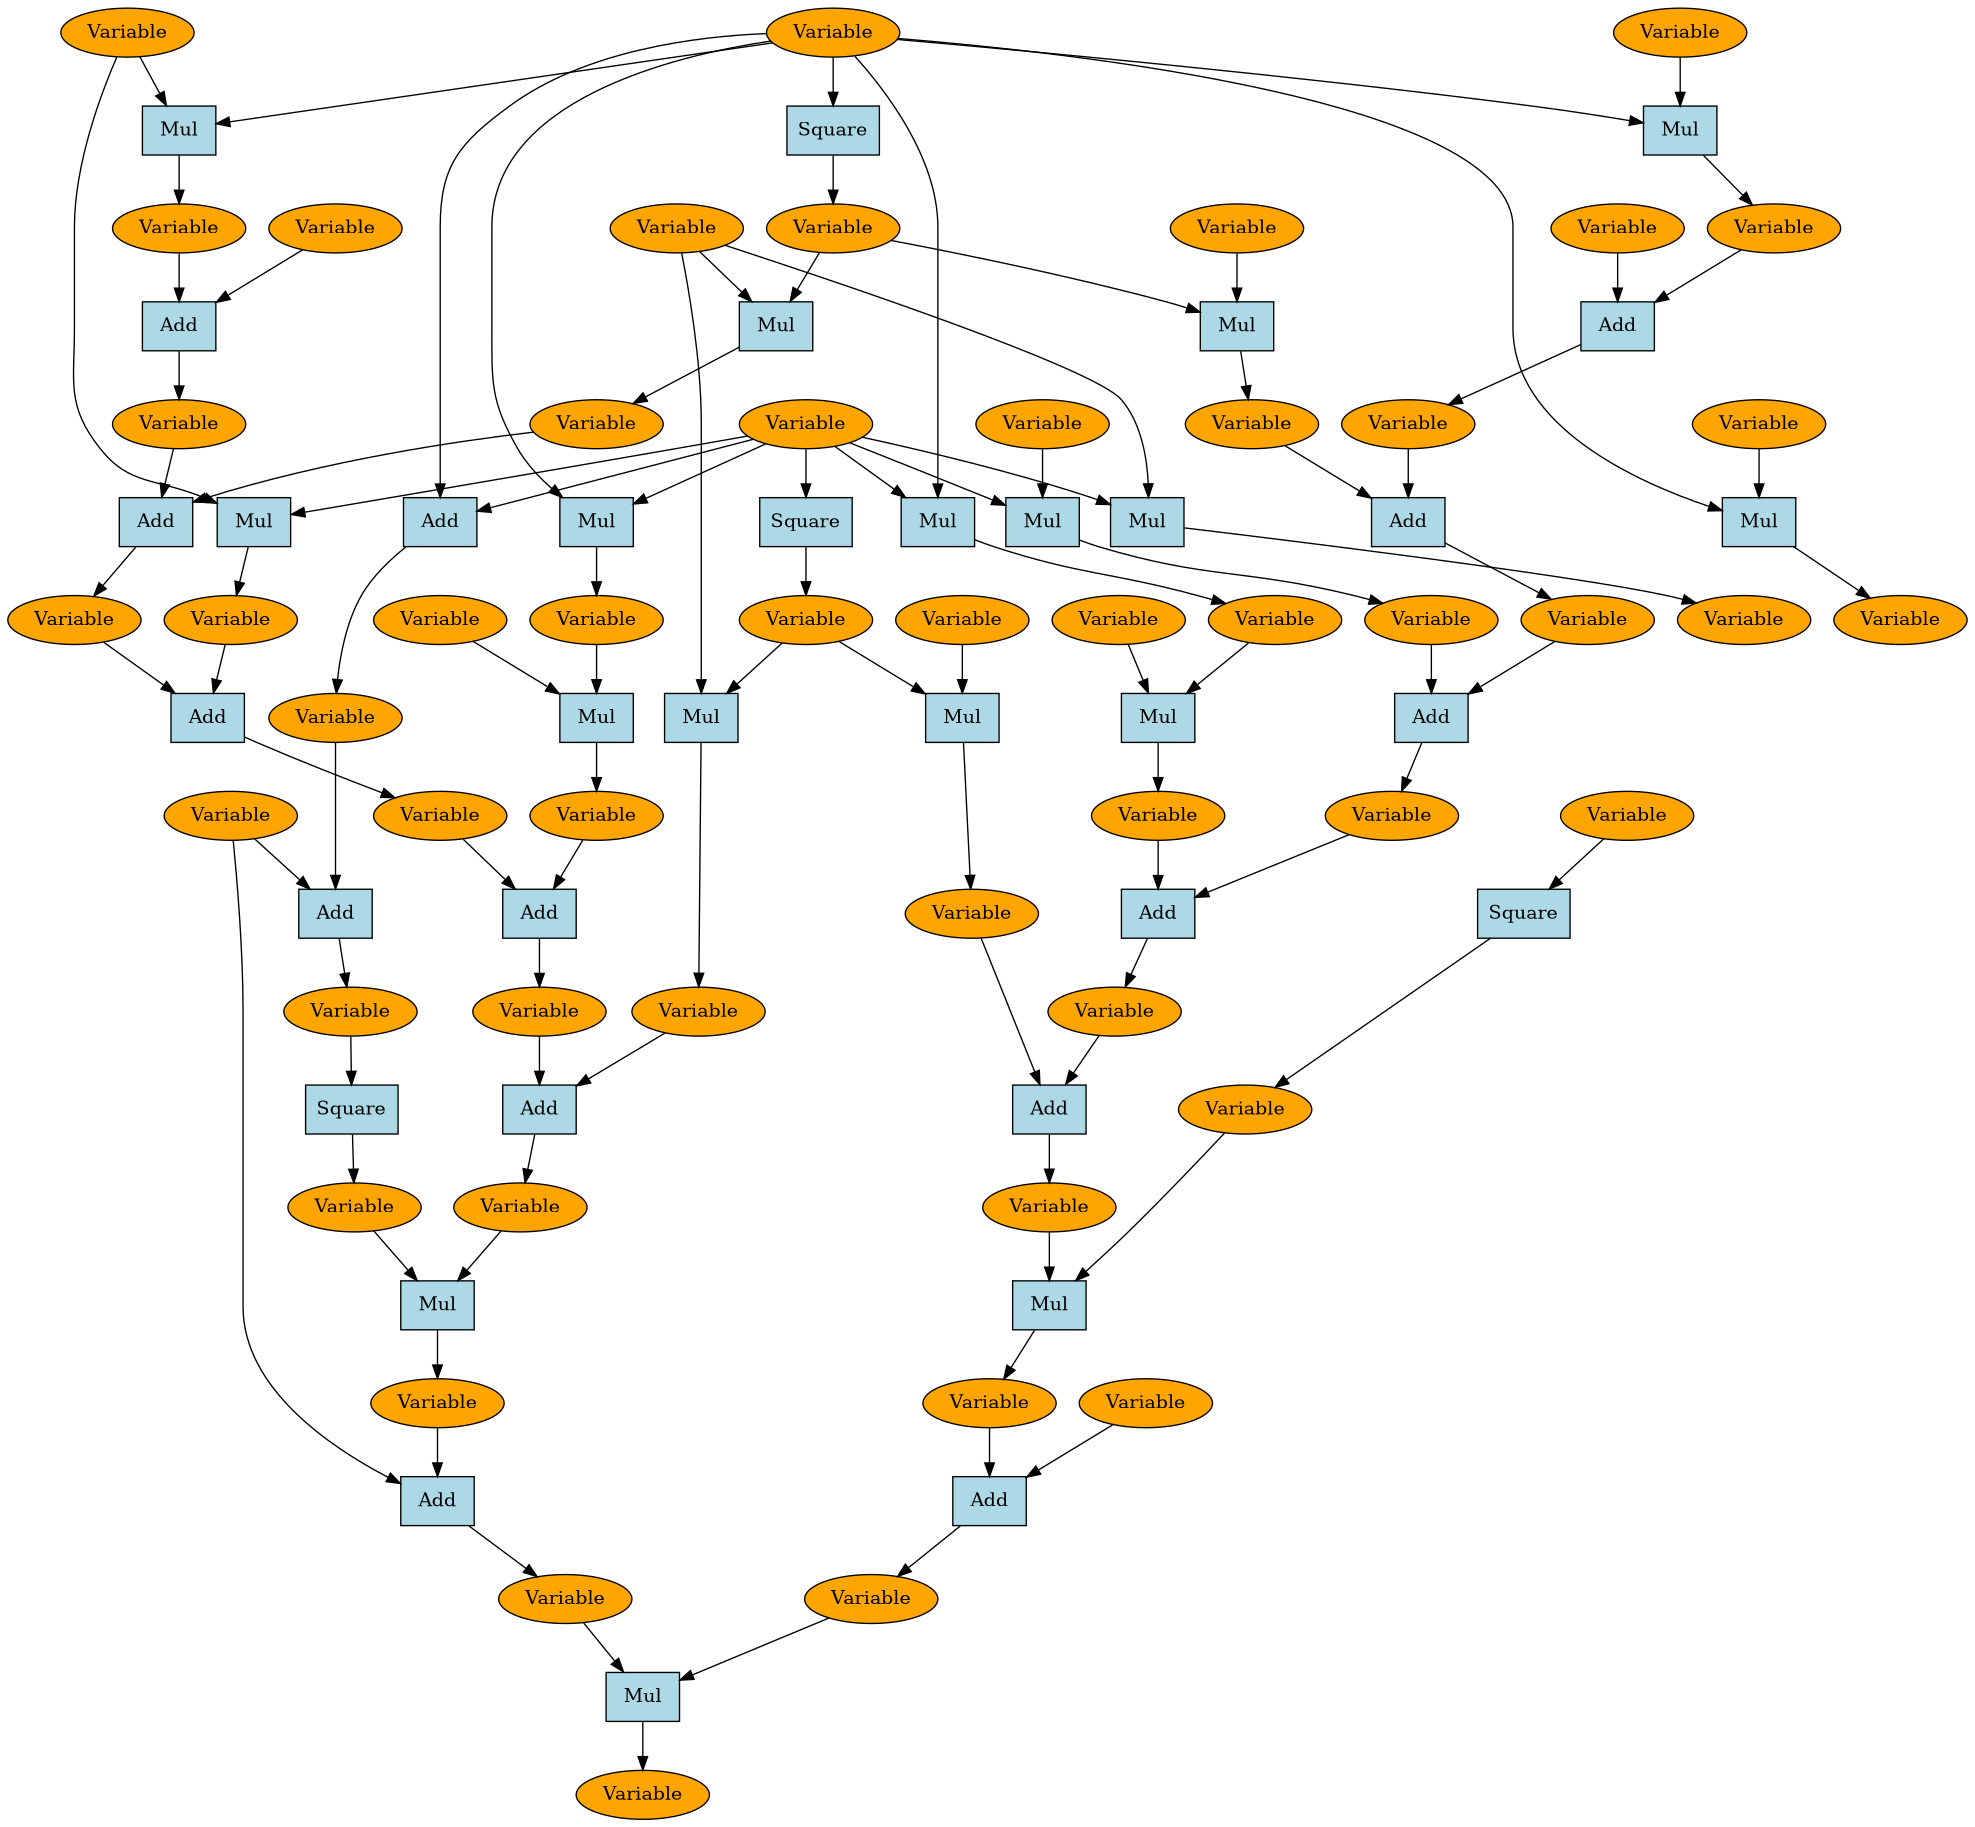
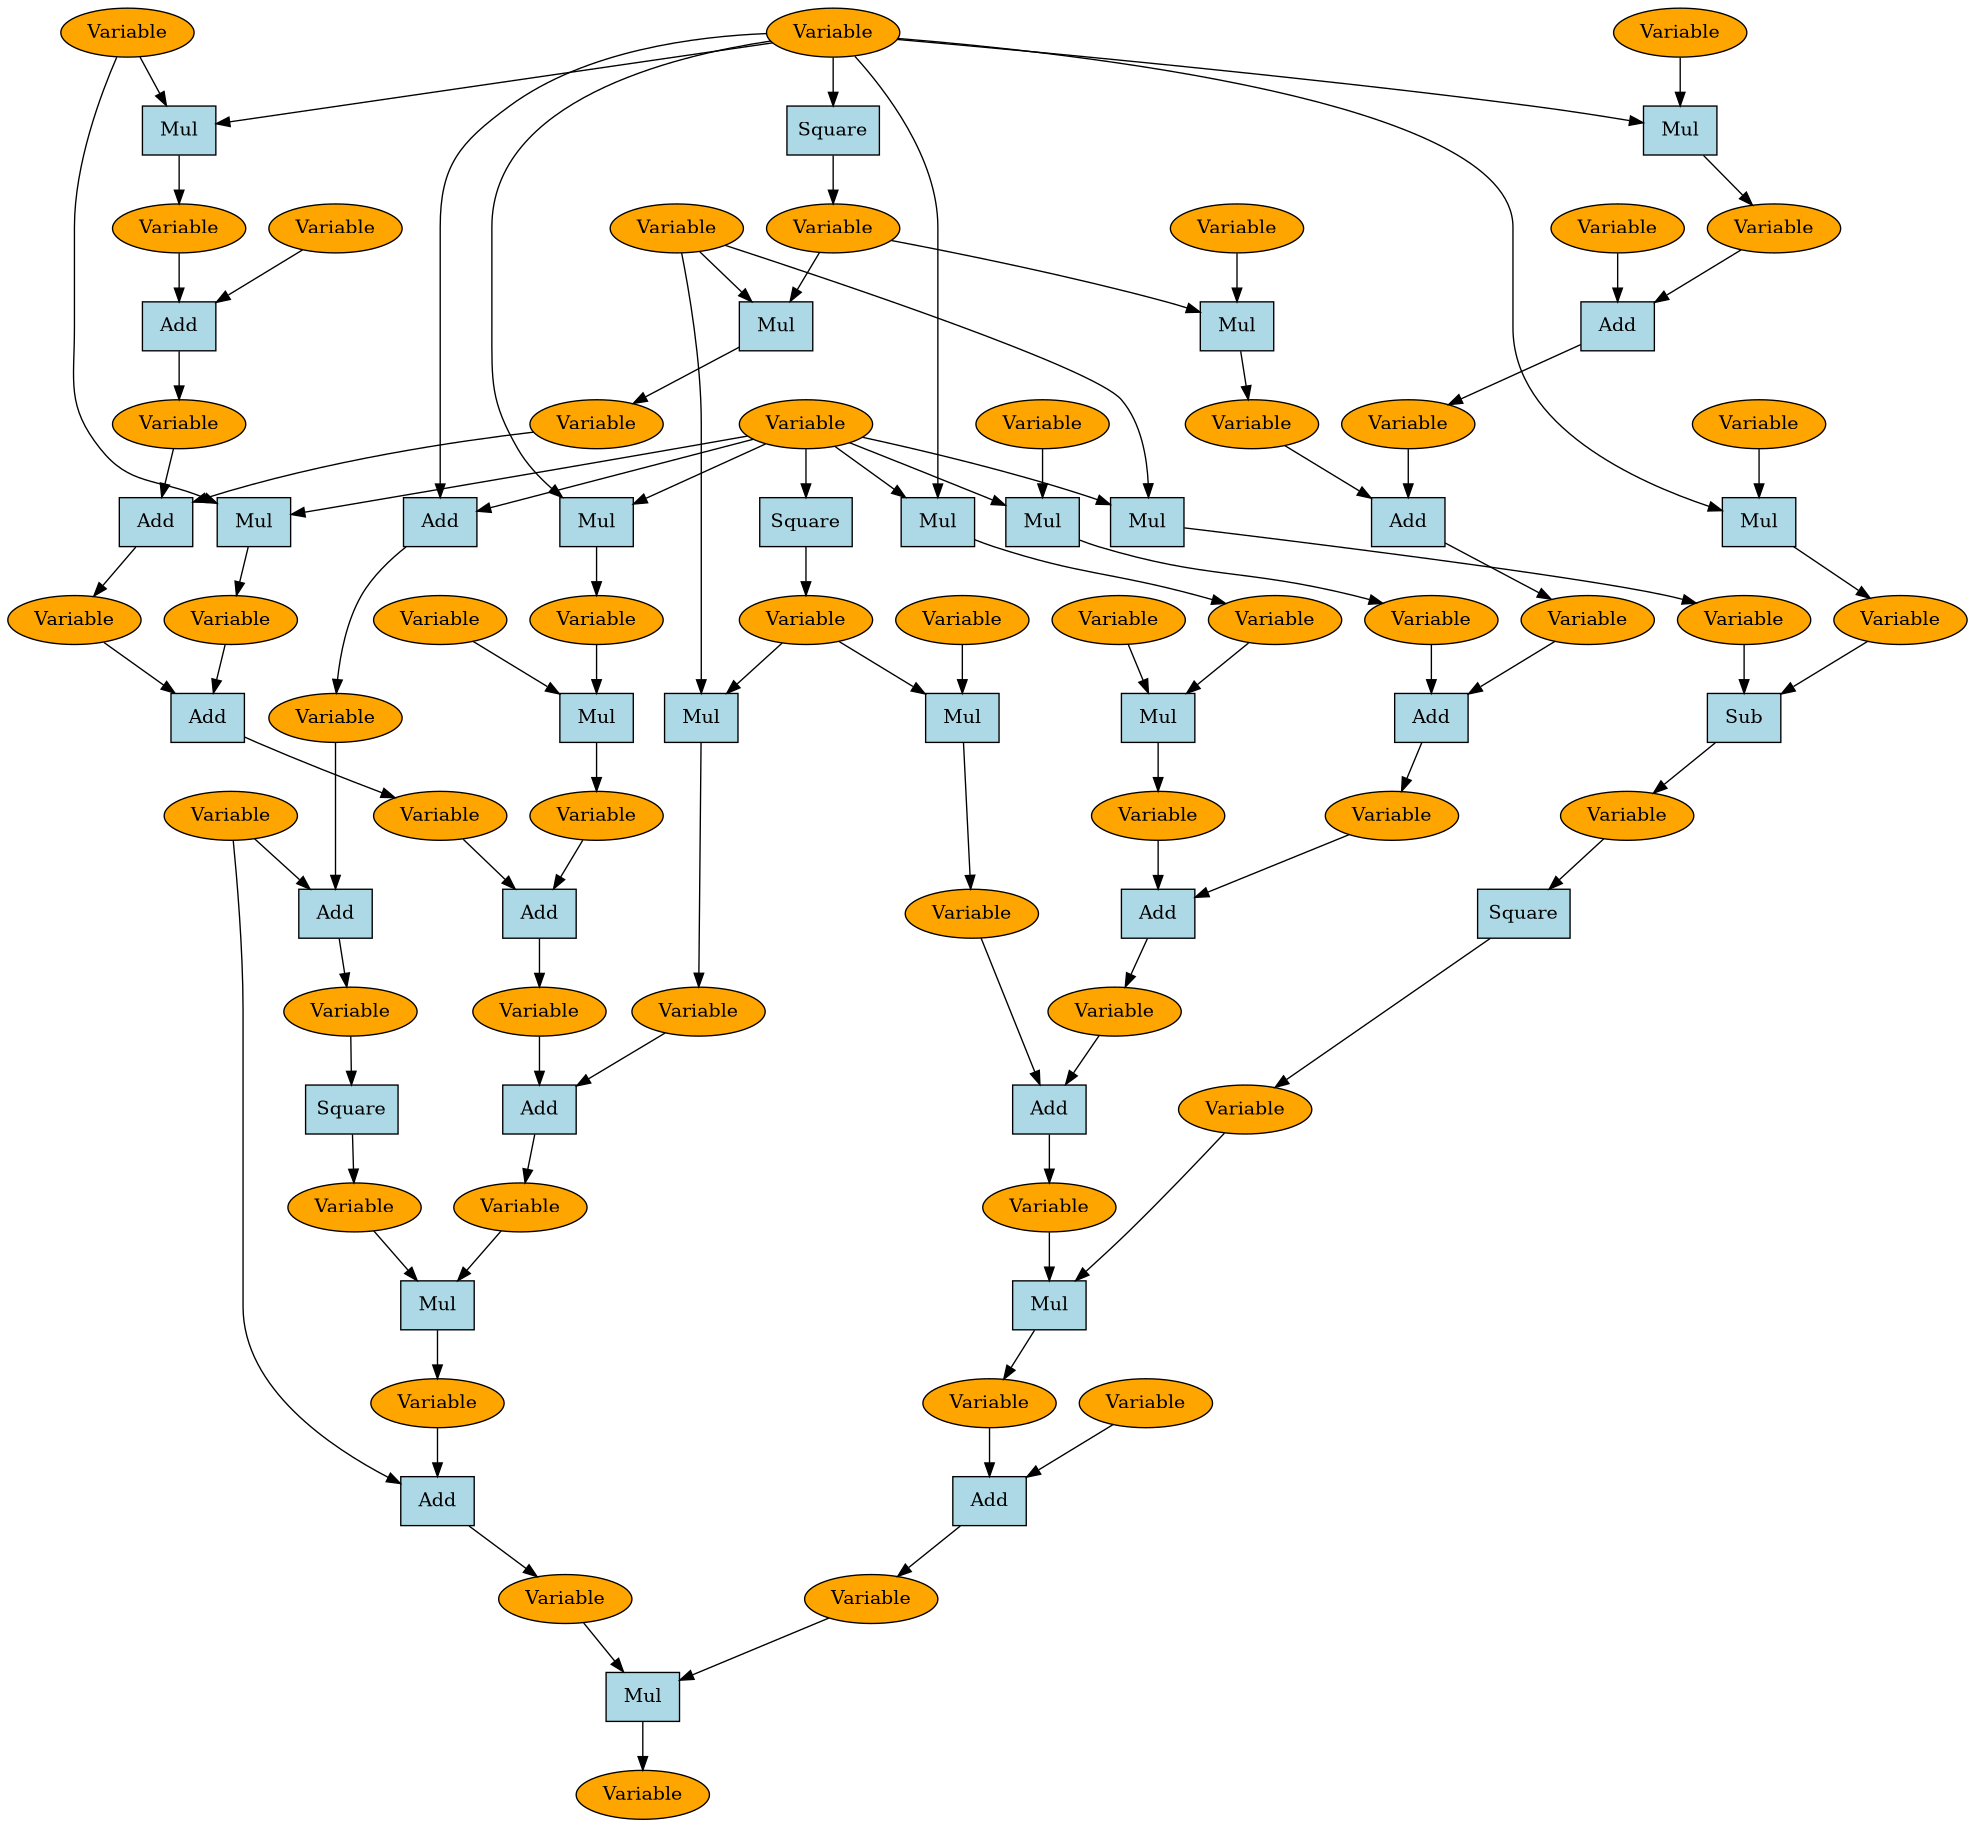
none -> (1744, 718)
